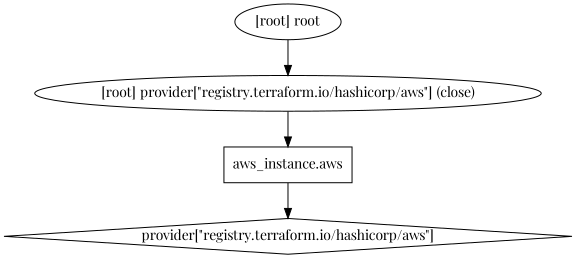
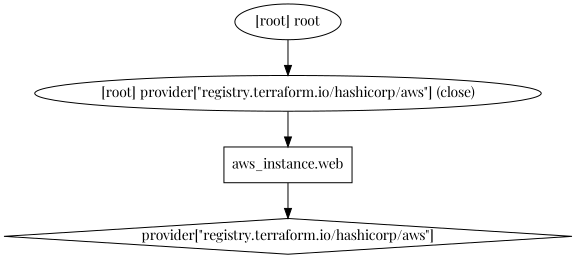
(288, 165) -> (288, 165)
